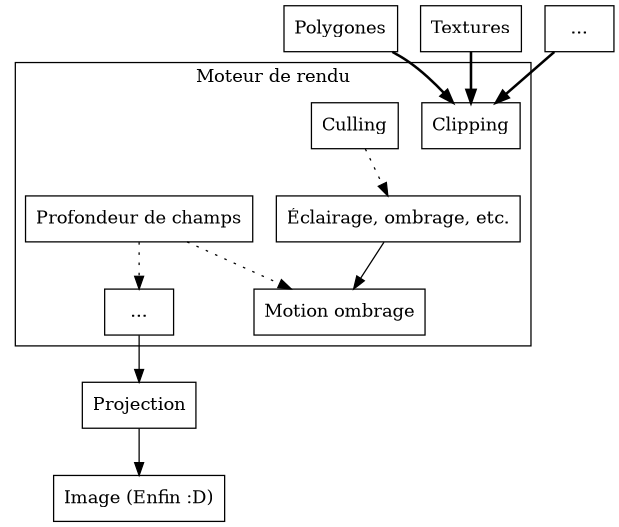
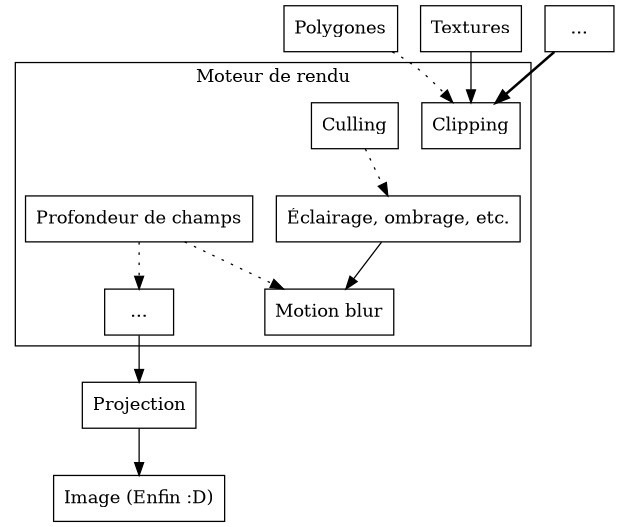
(420, 70) -> (420, 70)
(471, 71) -> (471, 71)
(340, 312) -> (329, 312)
